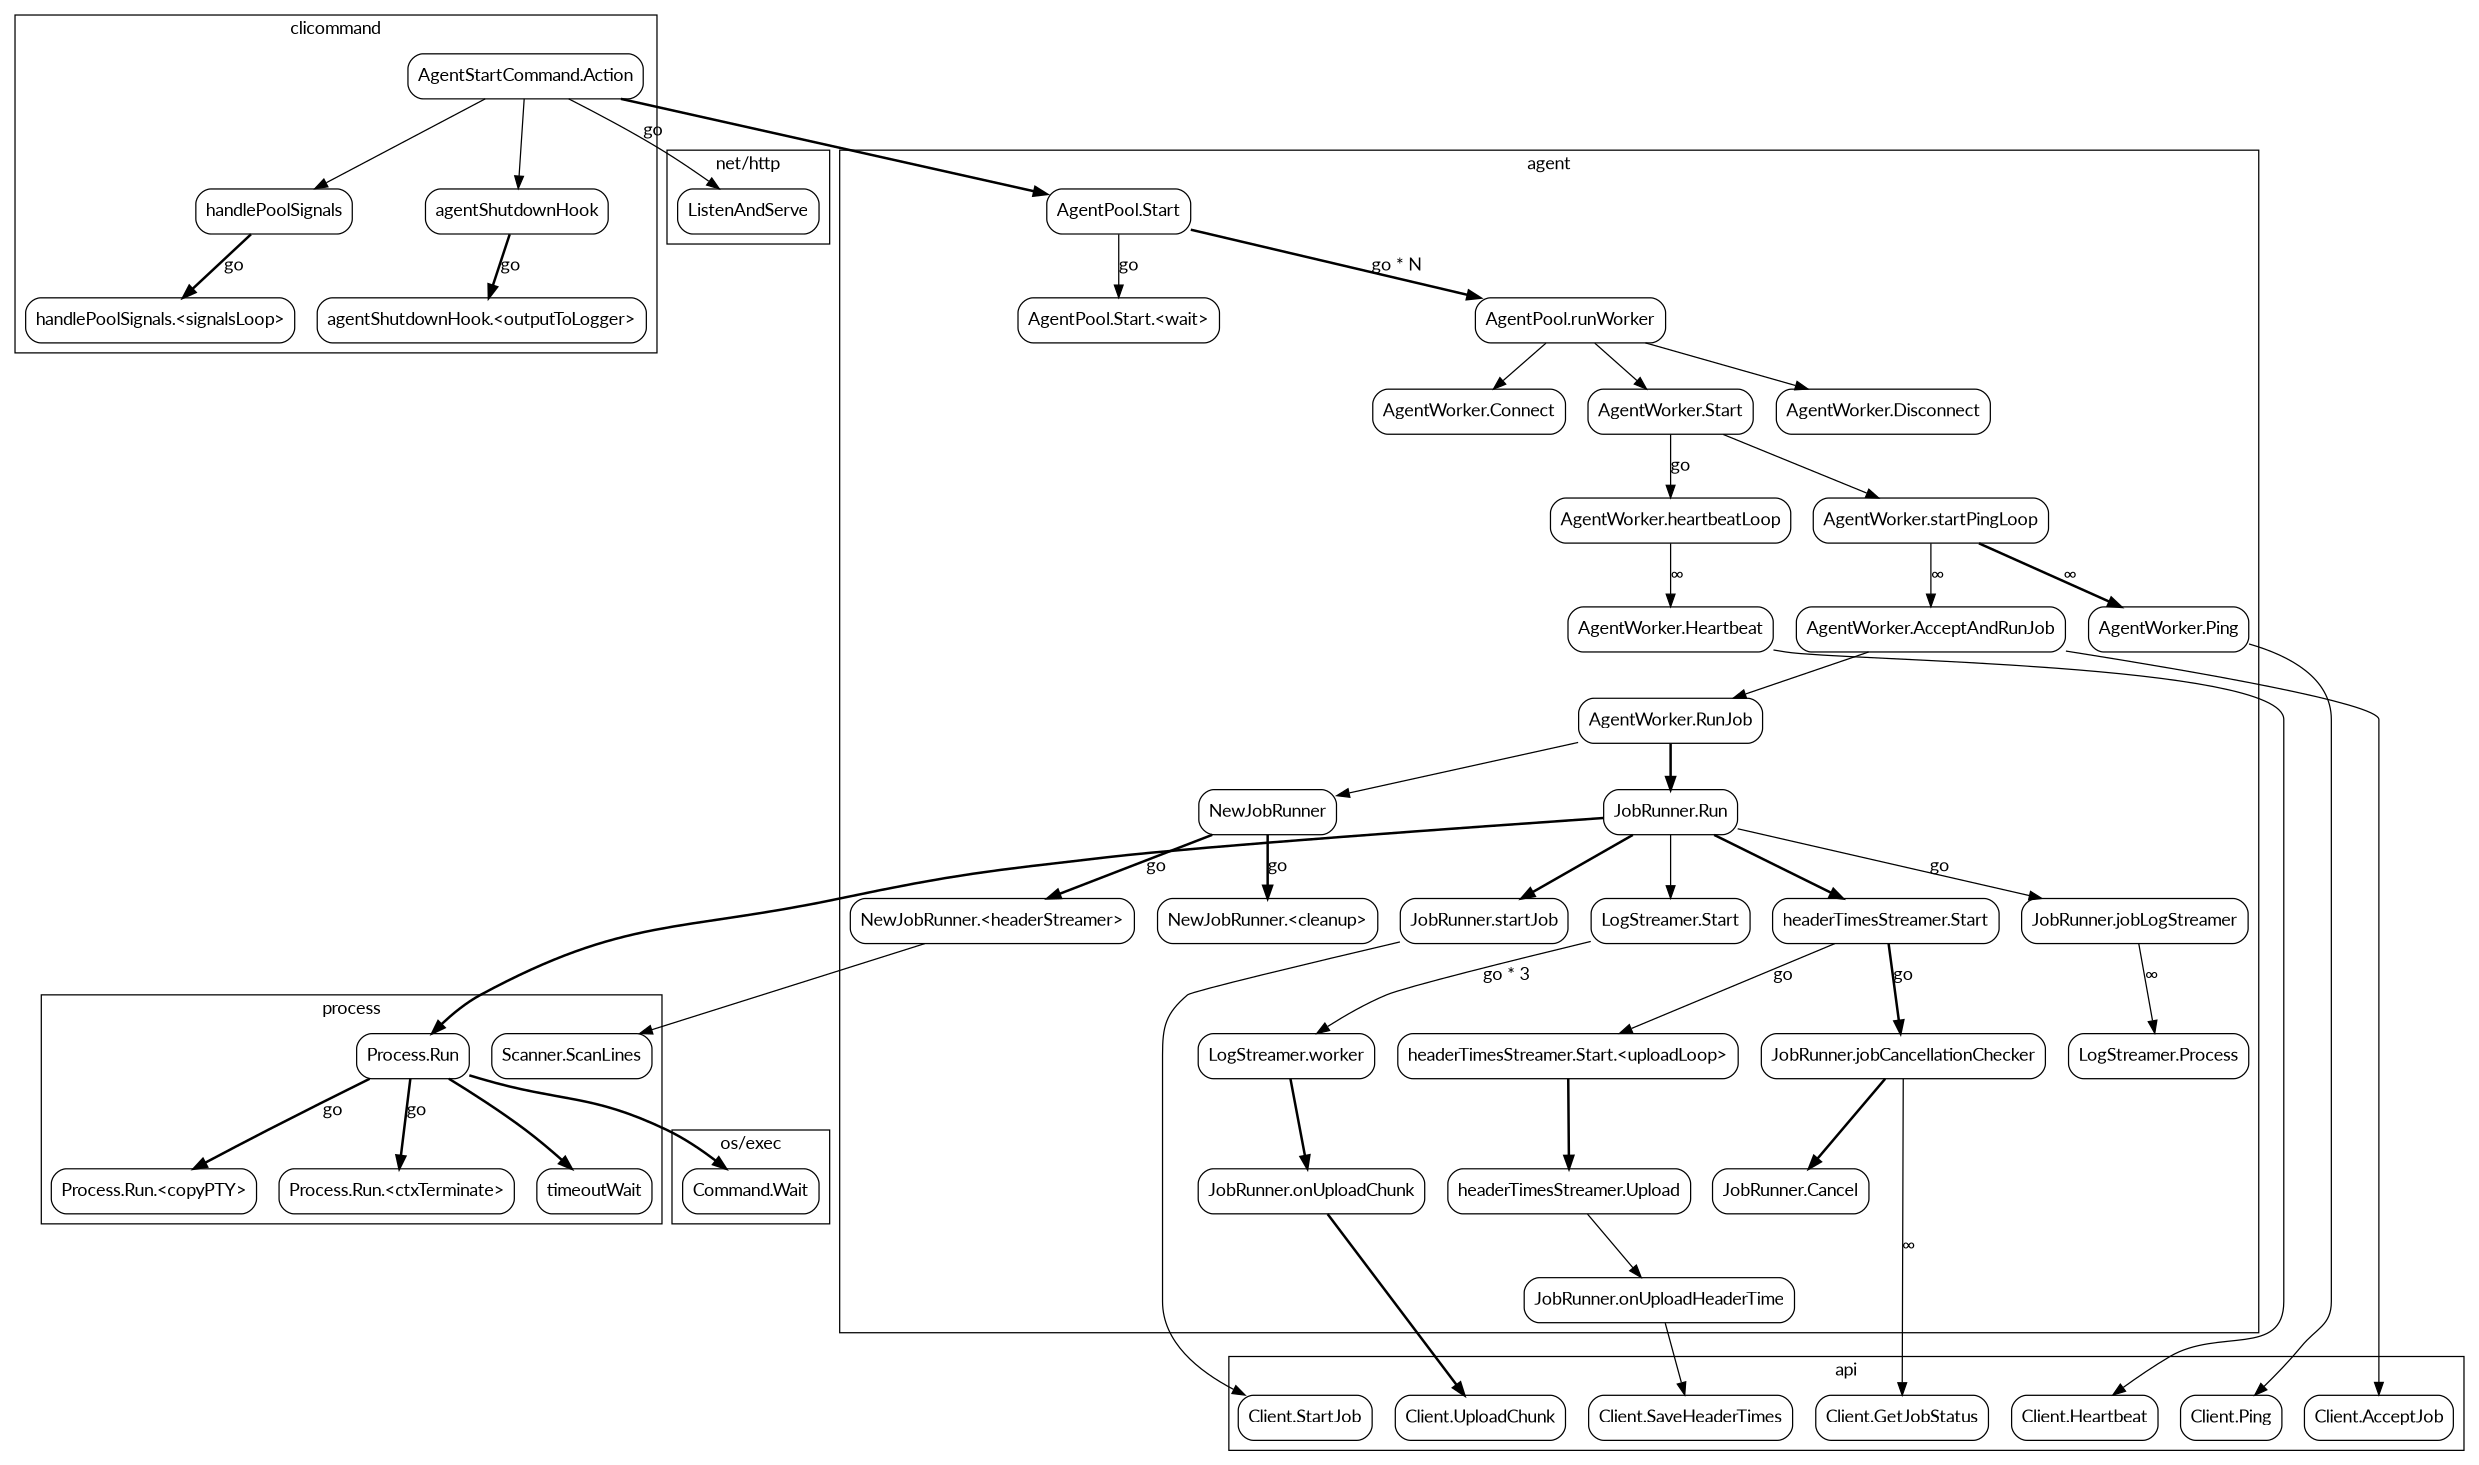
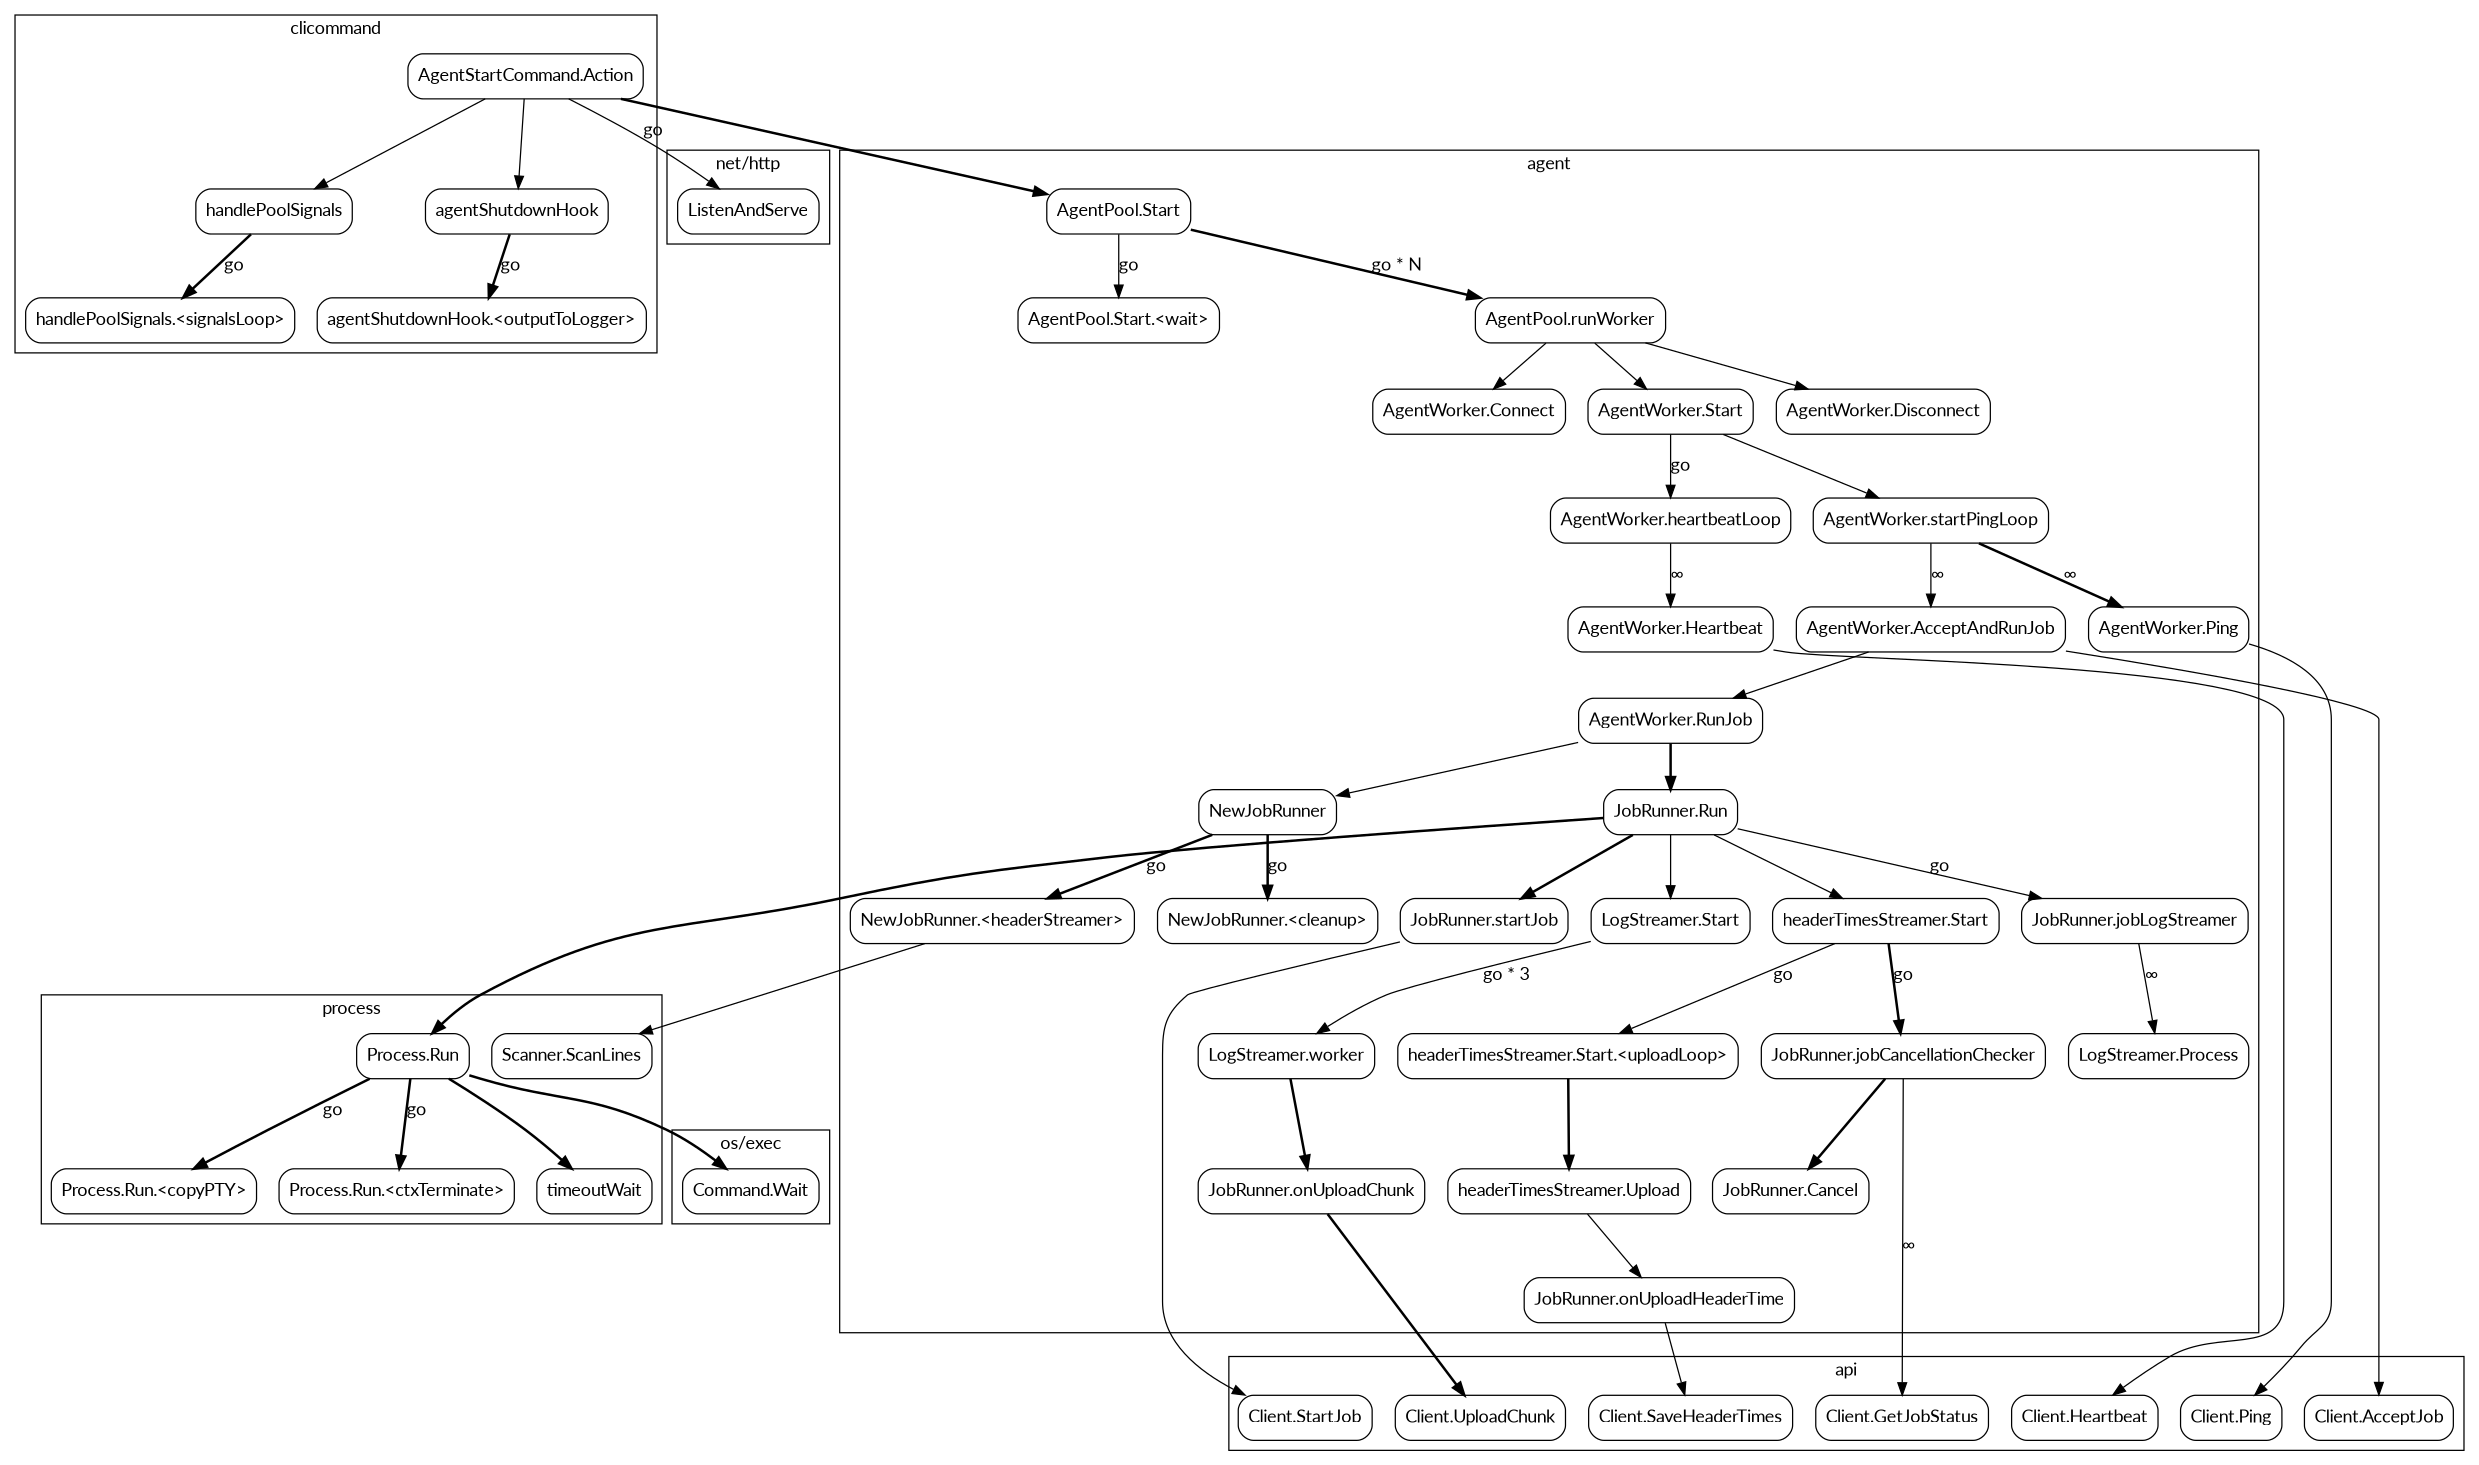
(1773, 864) -> (1773, 864)
